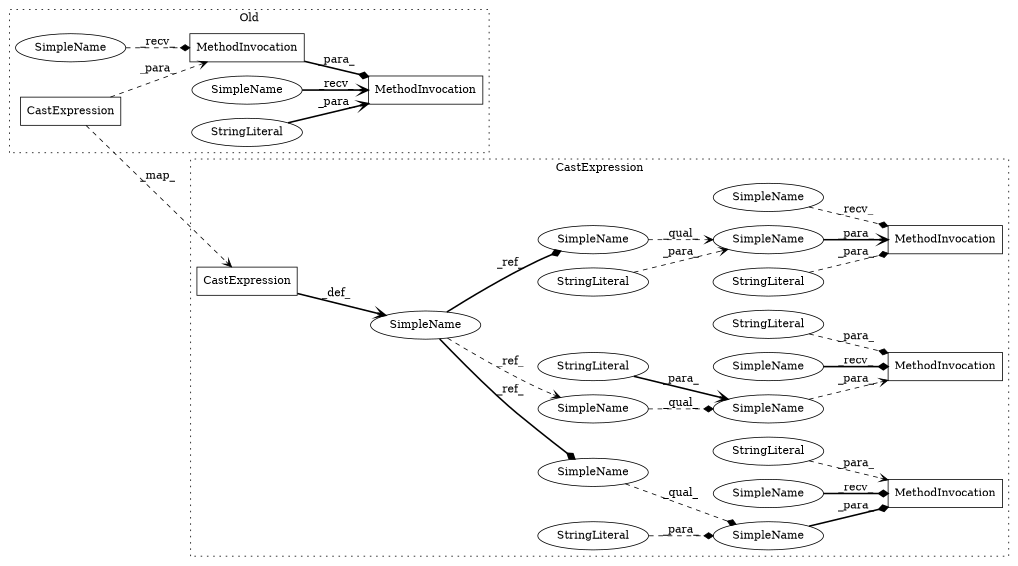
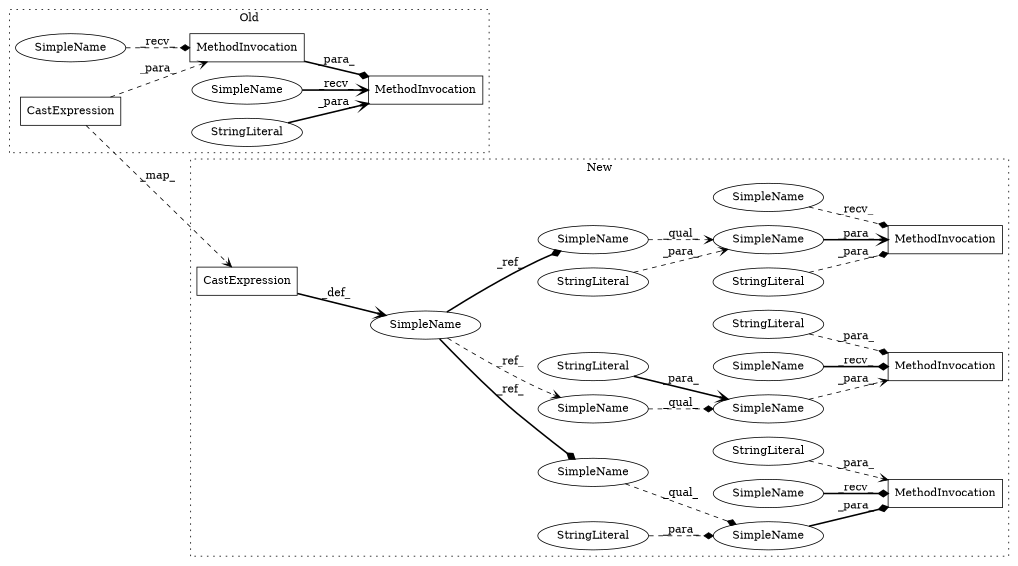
(600, 168) -> (600, 168)
